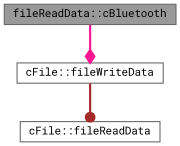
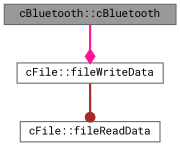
(90, 14) -> (90, 14)
